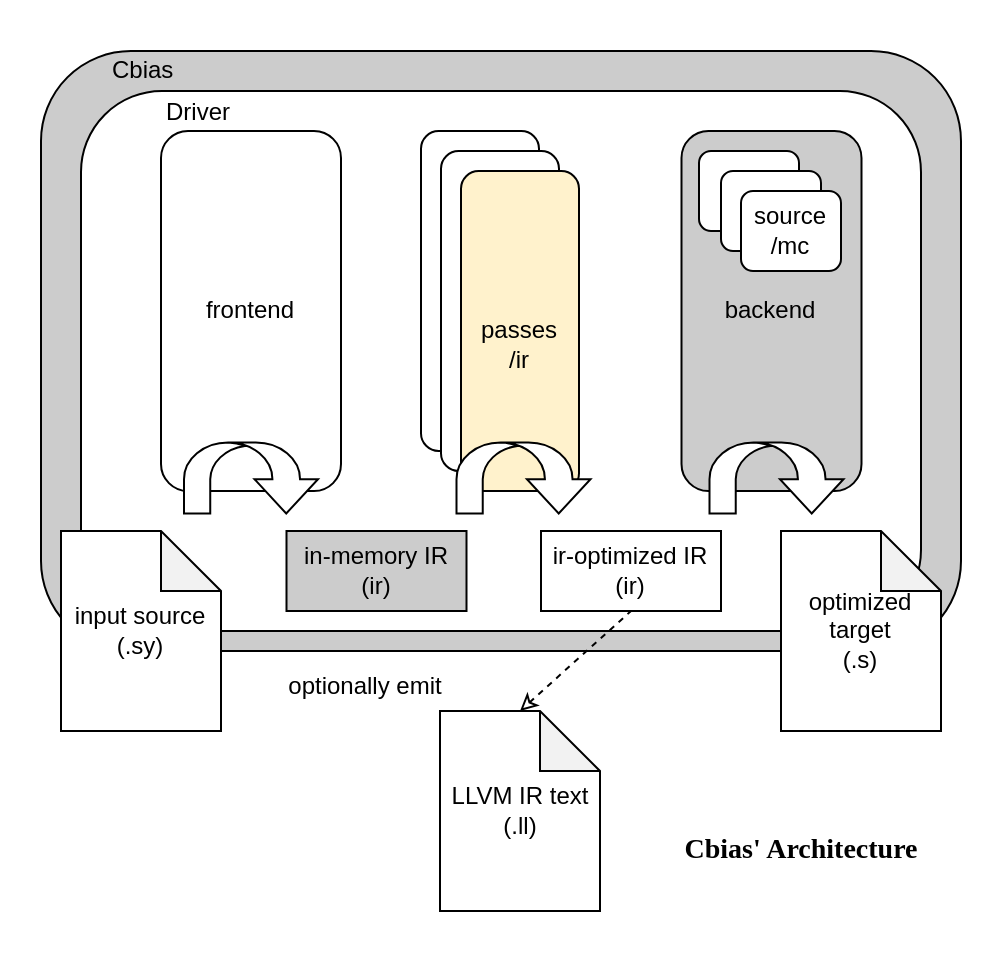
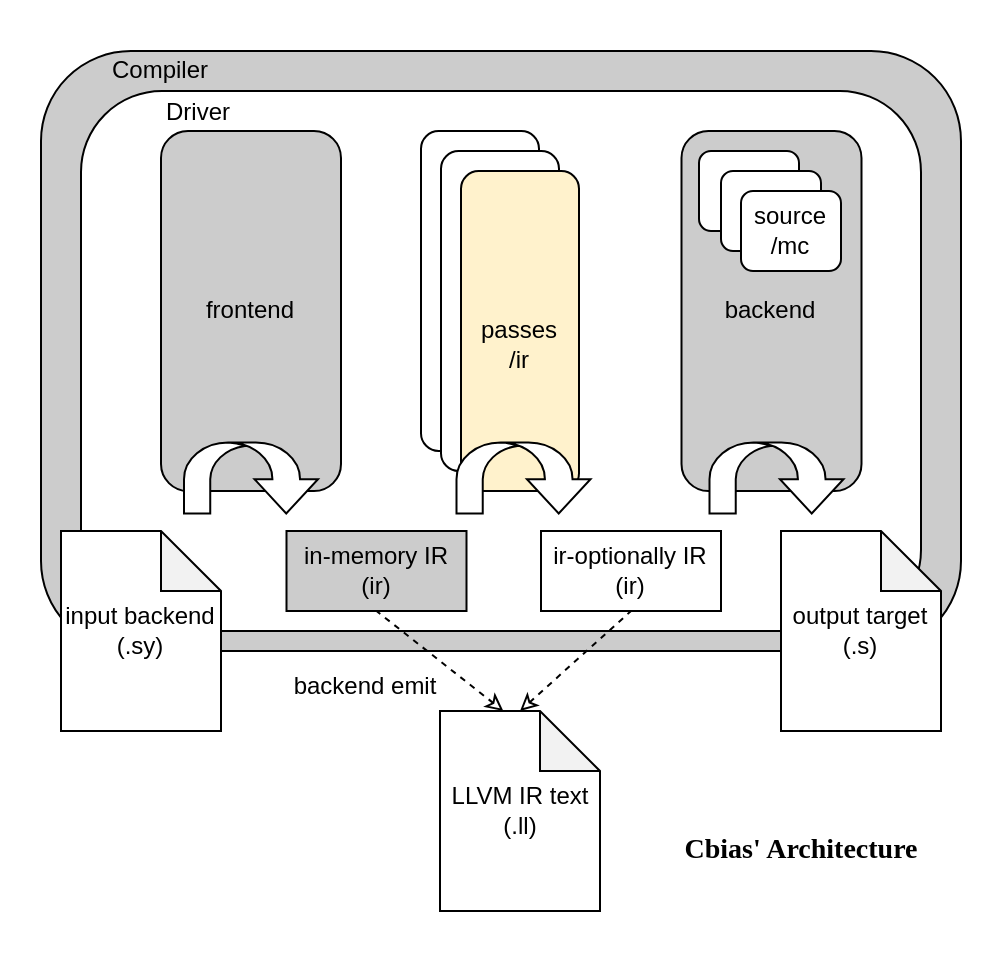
(143, 71) -> (161, 71)
(251, 311) -> (251, 311)
(631, 571) -> (631, 571)
(141, 631) -> (141, 631)
(861, 631) -> (861, 631)
none -> (435, 657)
(366, 687) -> (366, 687)
